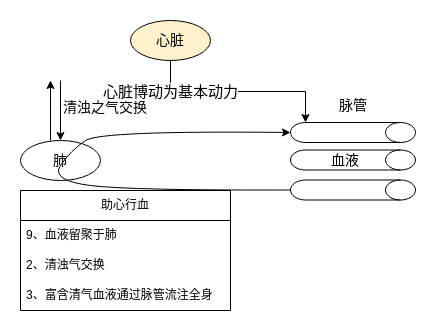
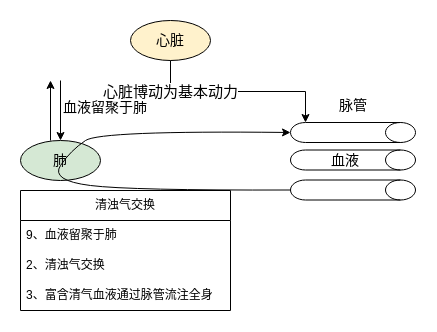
(106, 108) -> (106, 108)
(61, 161) -> (61, 161)
(126, 206) -> (126, 206)
